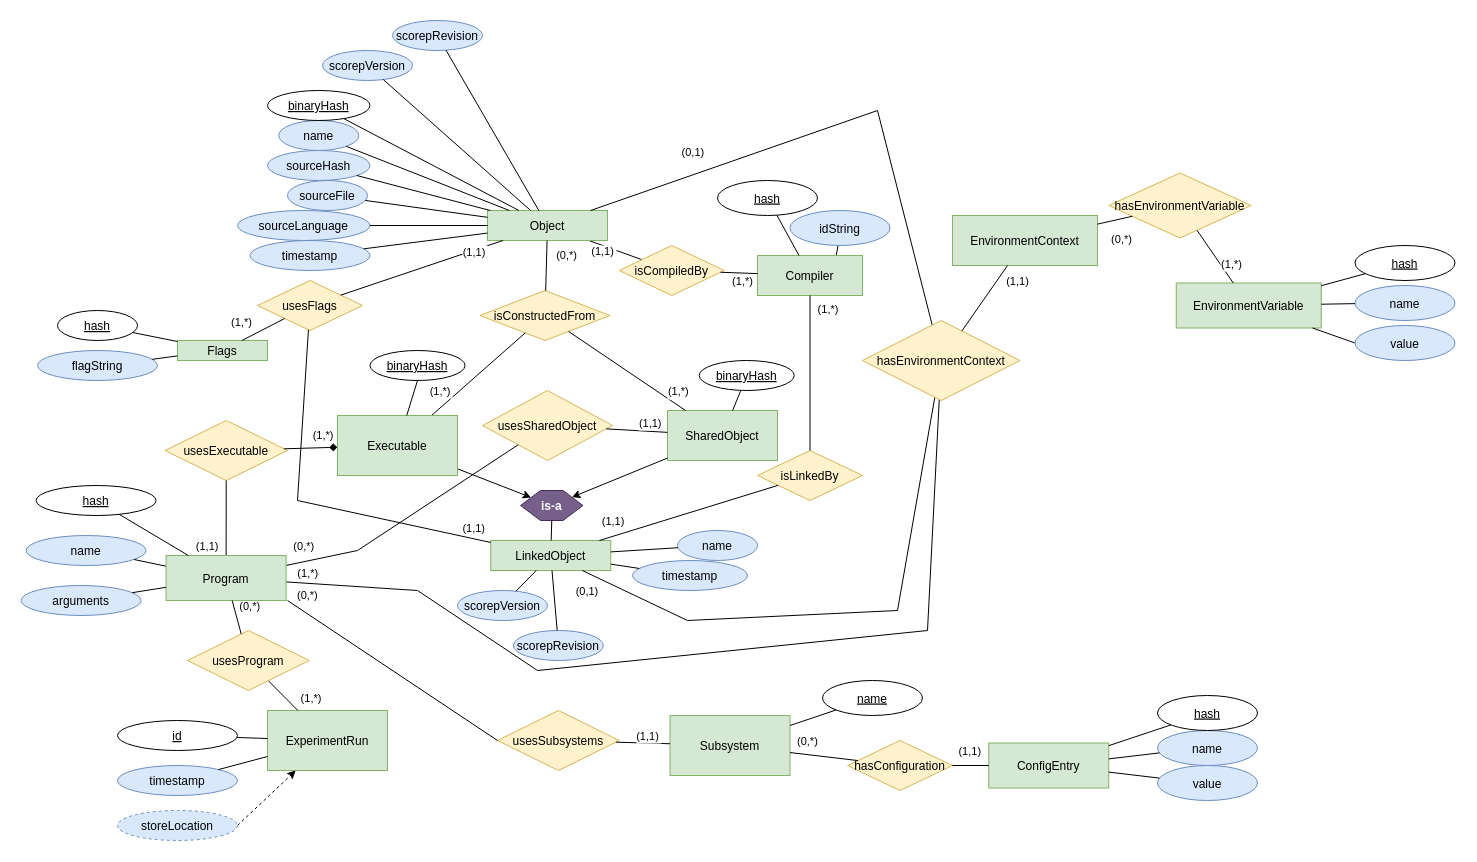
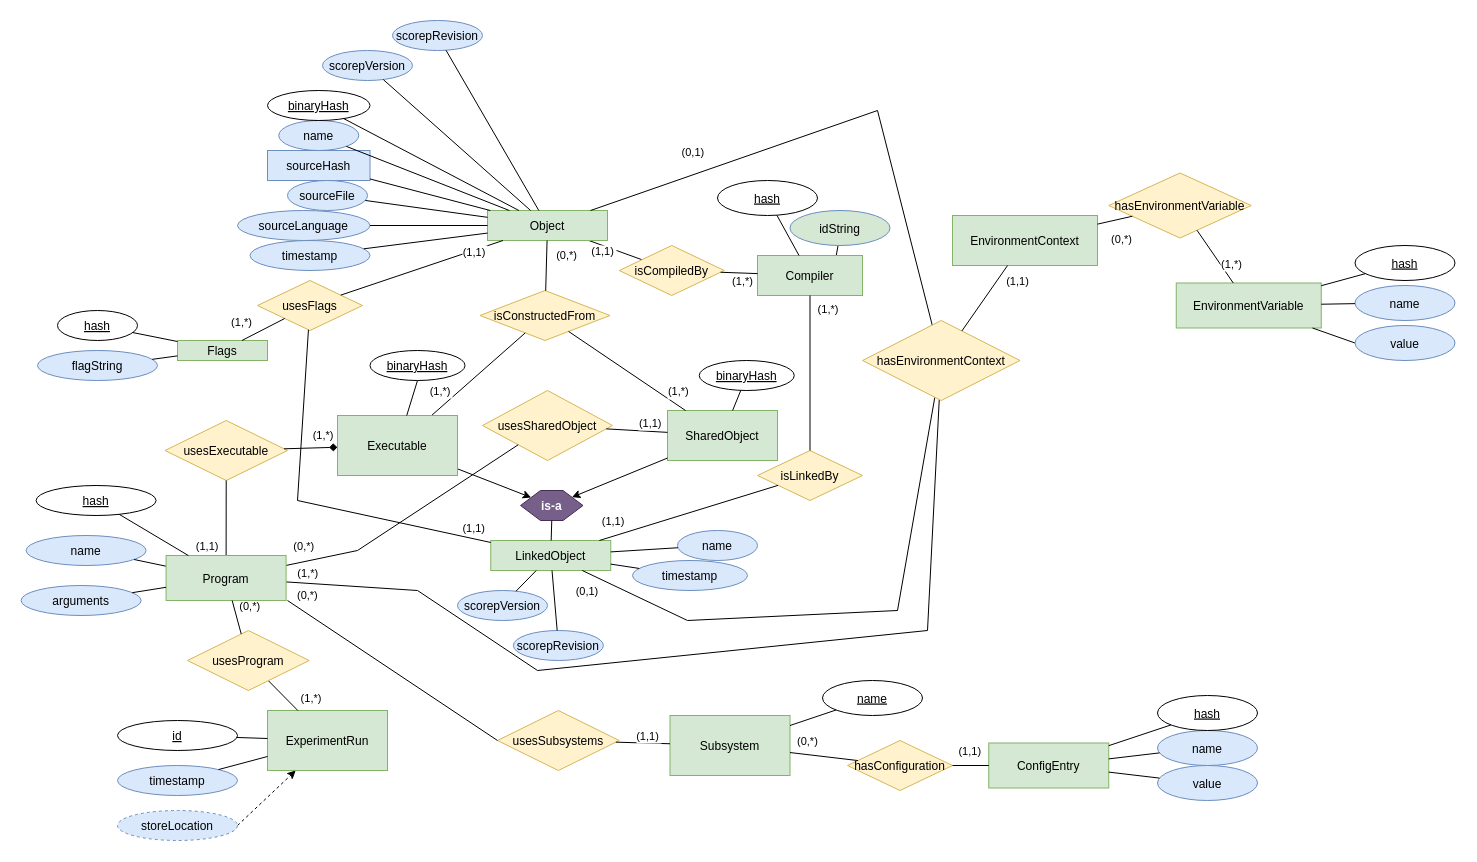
(319, 166) -> (319, 166)
(840, 228) -> (840, 228)
